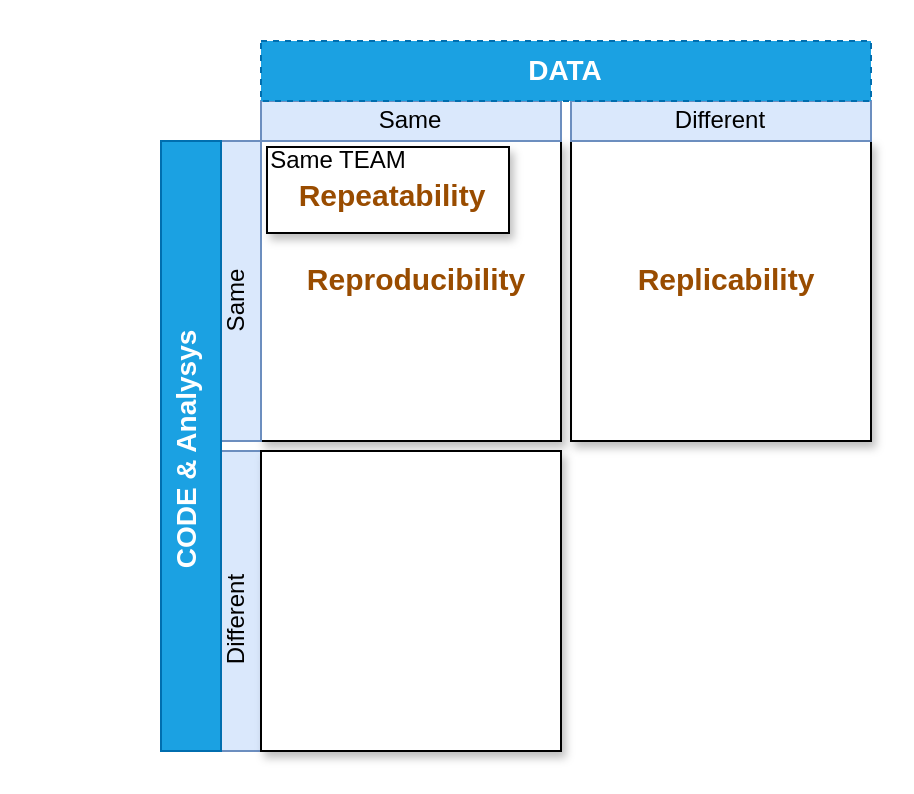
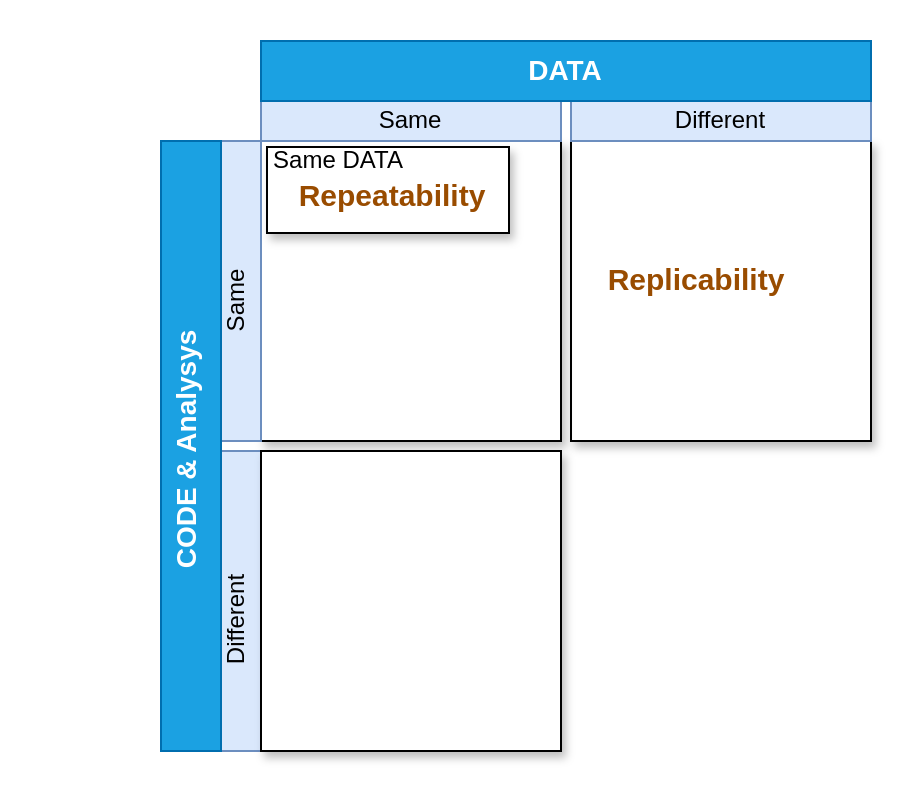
(566, 71) -> (566, 71)
(339, 161) -> (339, 161)
(417, 279) -> none
(727, 279) -> (697, 279)
